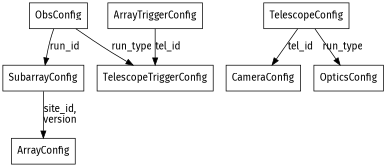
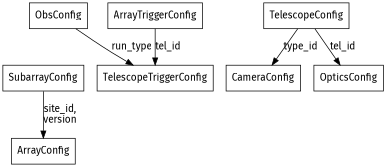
(49, 43) -> none
(301, 47) -> (301, 47)
(343, 47) -> (343, 47)
